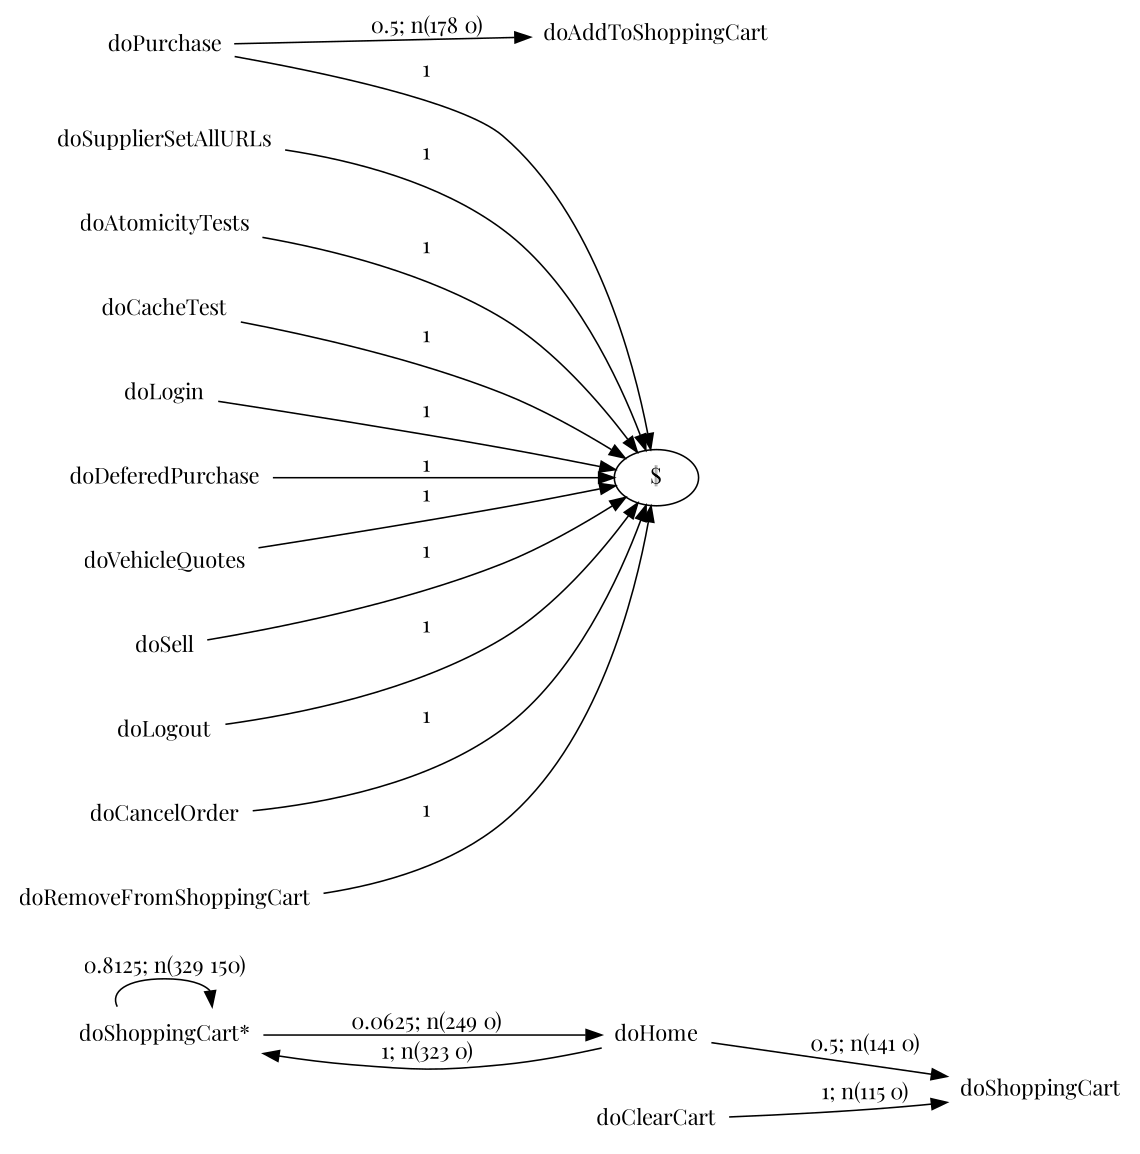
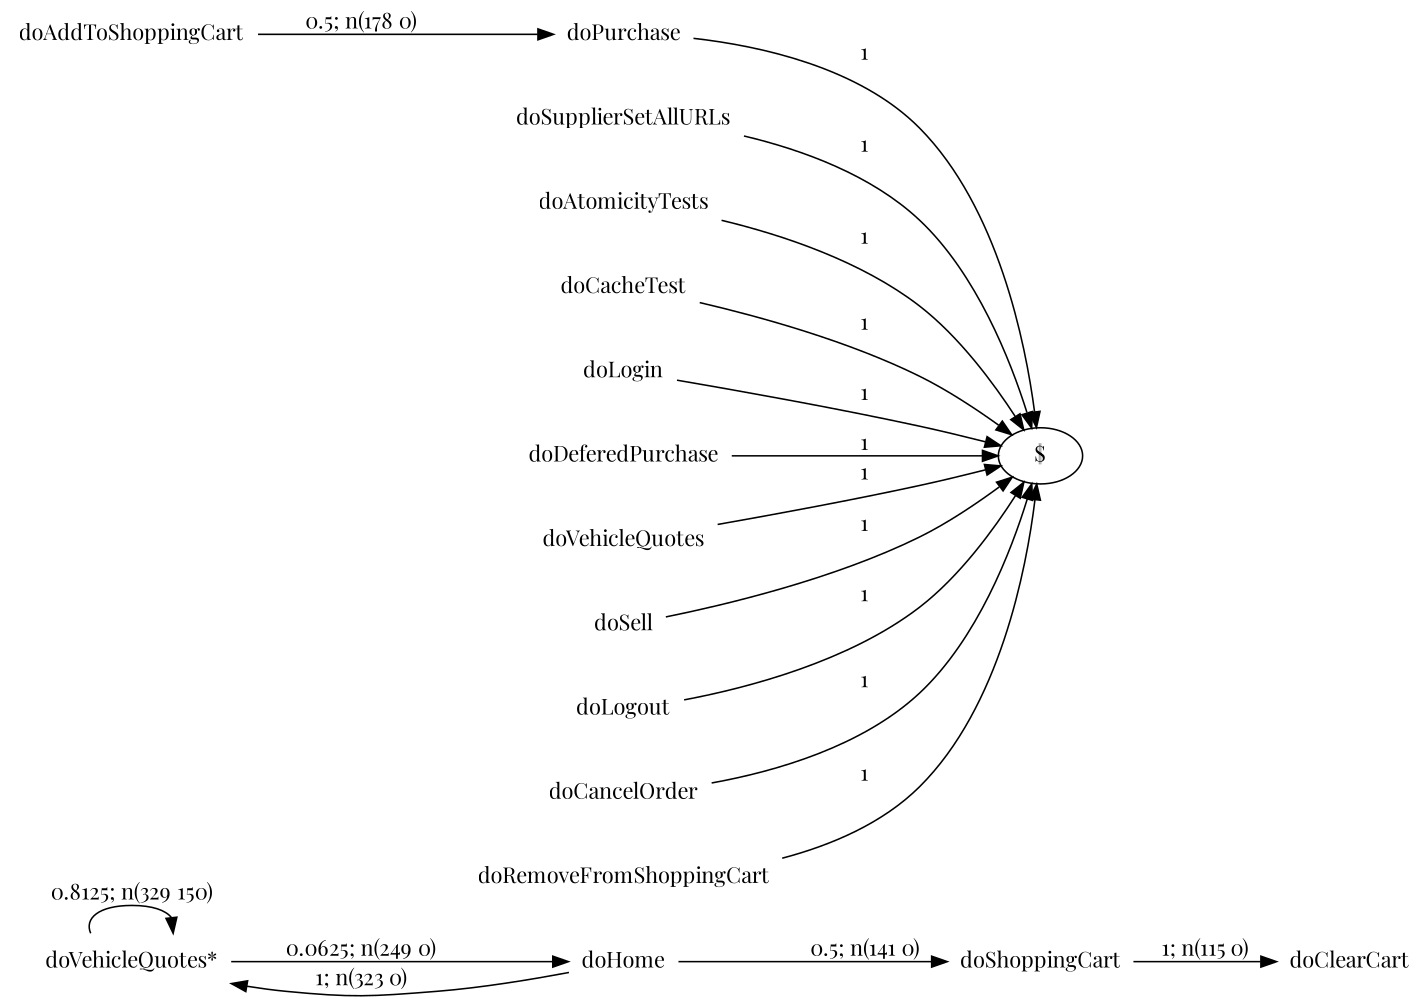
(375, 41) -> (398, 34)
(165, 1035) -> (132, 962)
(830, 1112) -> (1197, 962)
